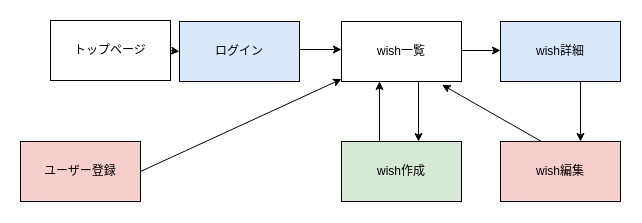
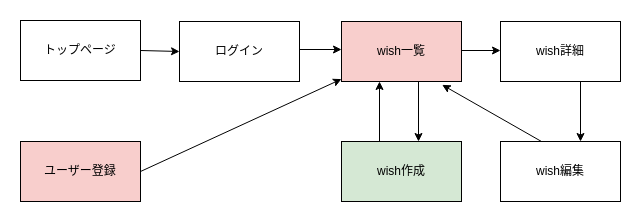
(111, 51) -> (81, 51)
(240, 52) -> (240, 52)
(402, 52) -> (402, 52)
(561, 52) -> (561, 52)
(561, 172) -> (561, 172)
